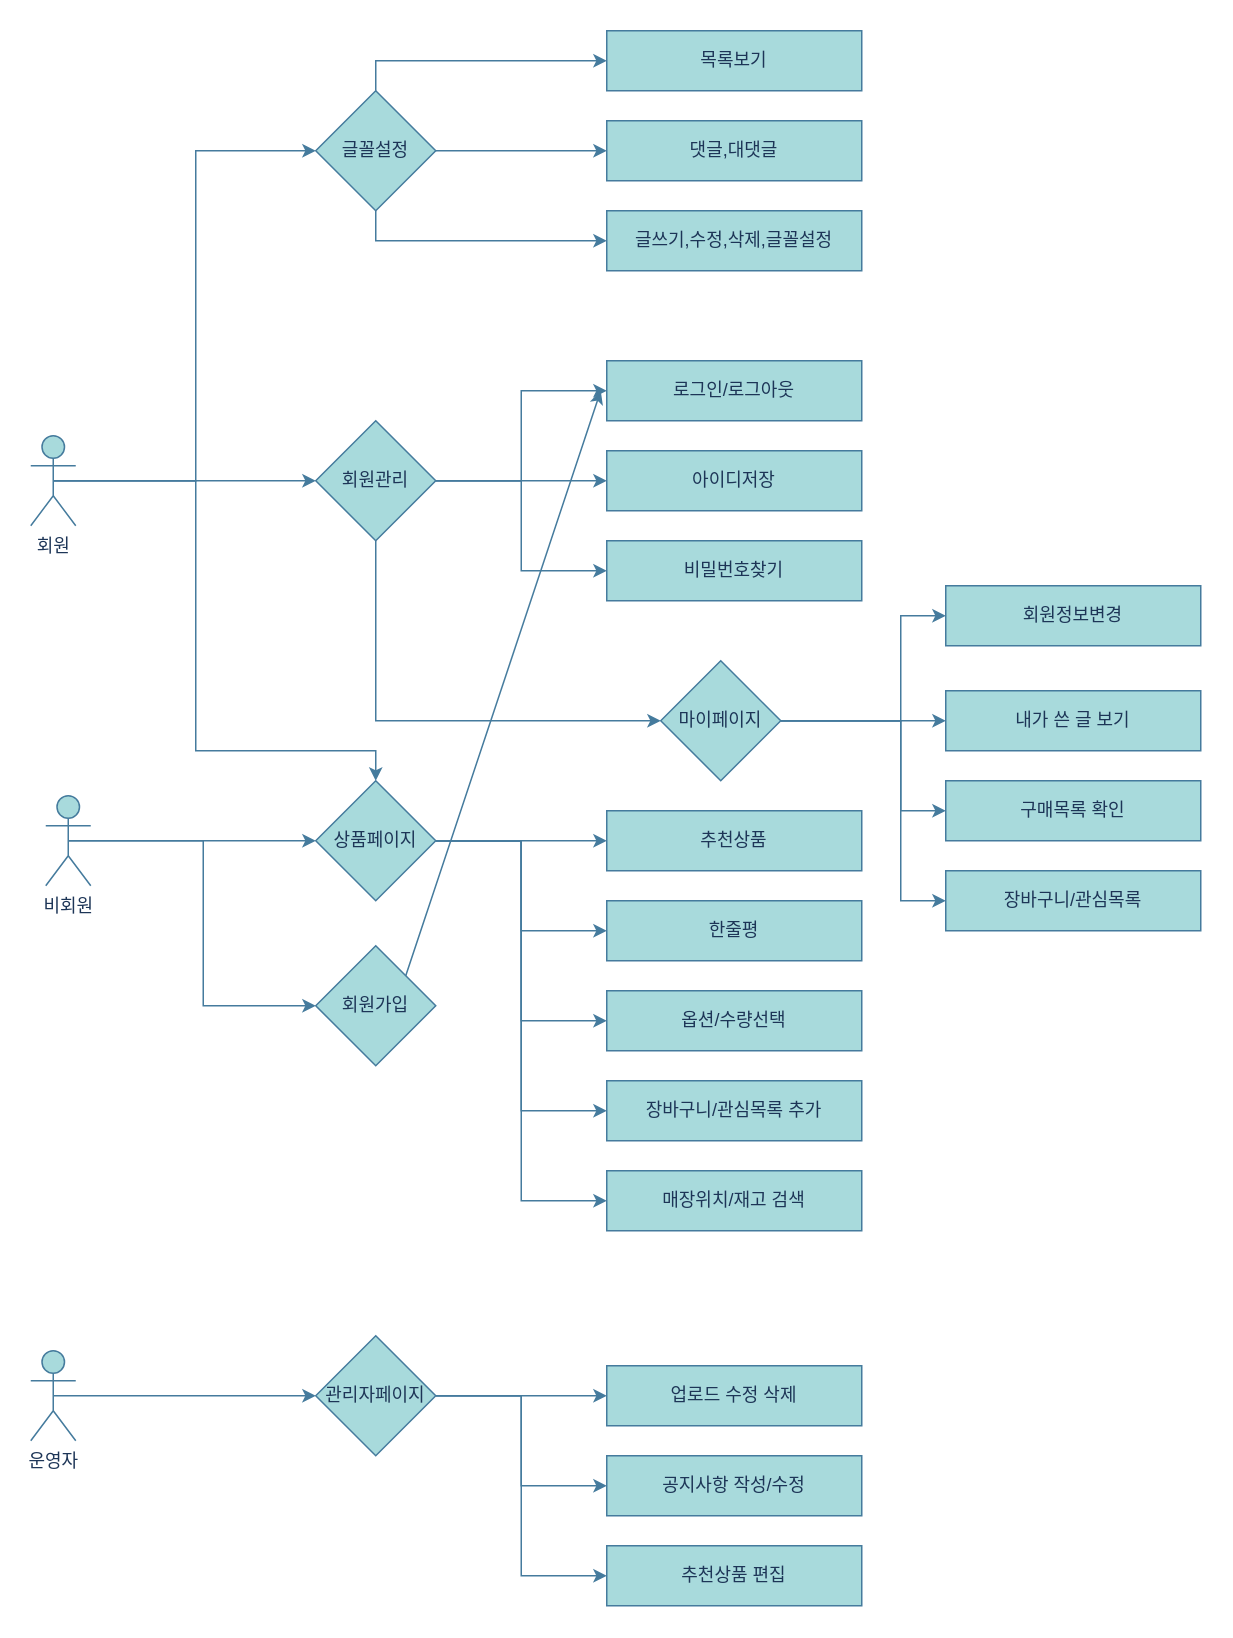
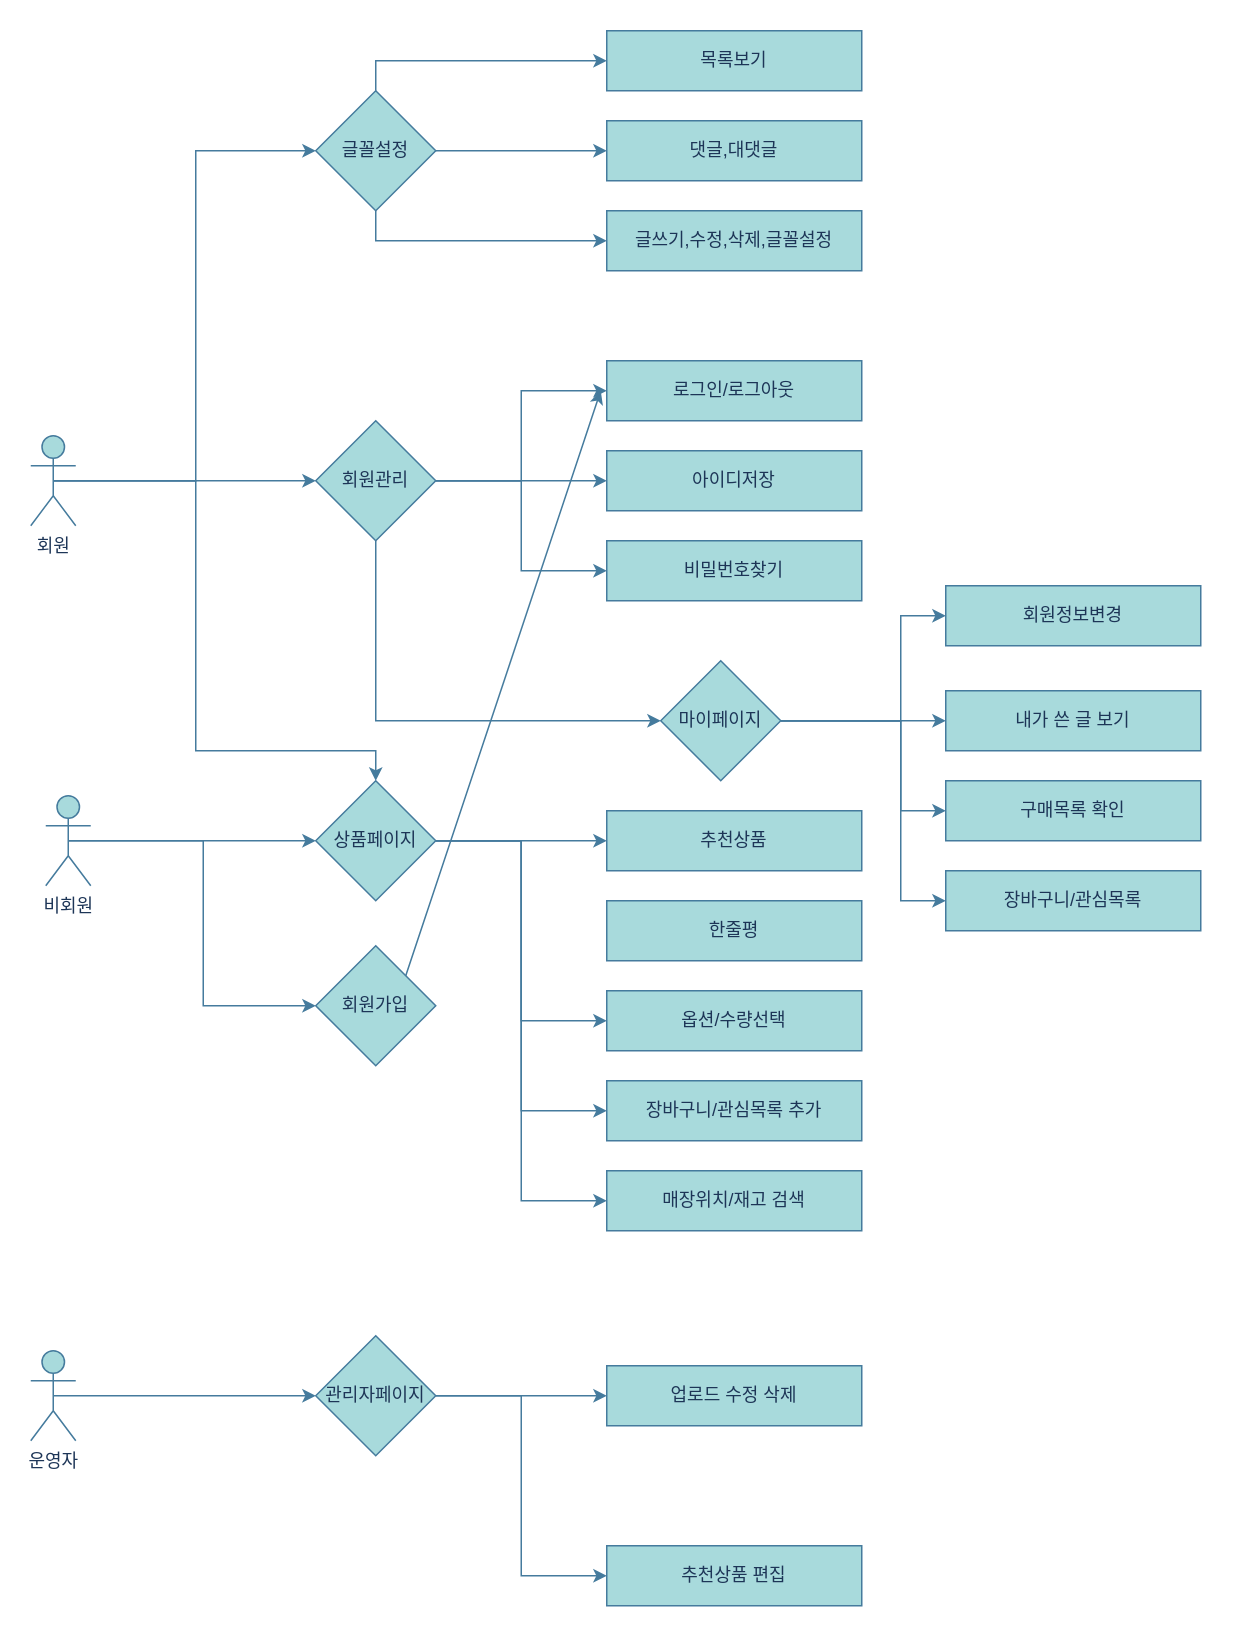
(561, 931) -> none
(561, 1486) -> none
(734, 1486) -> none
